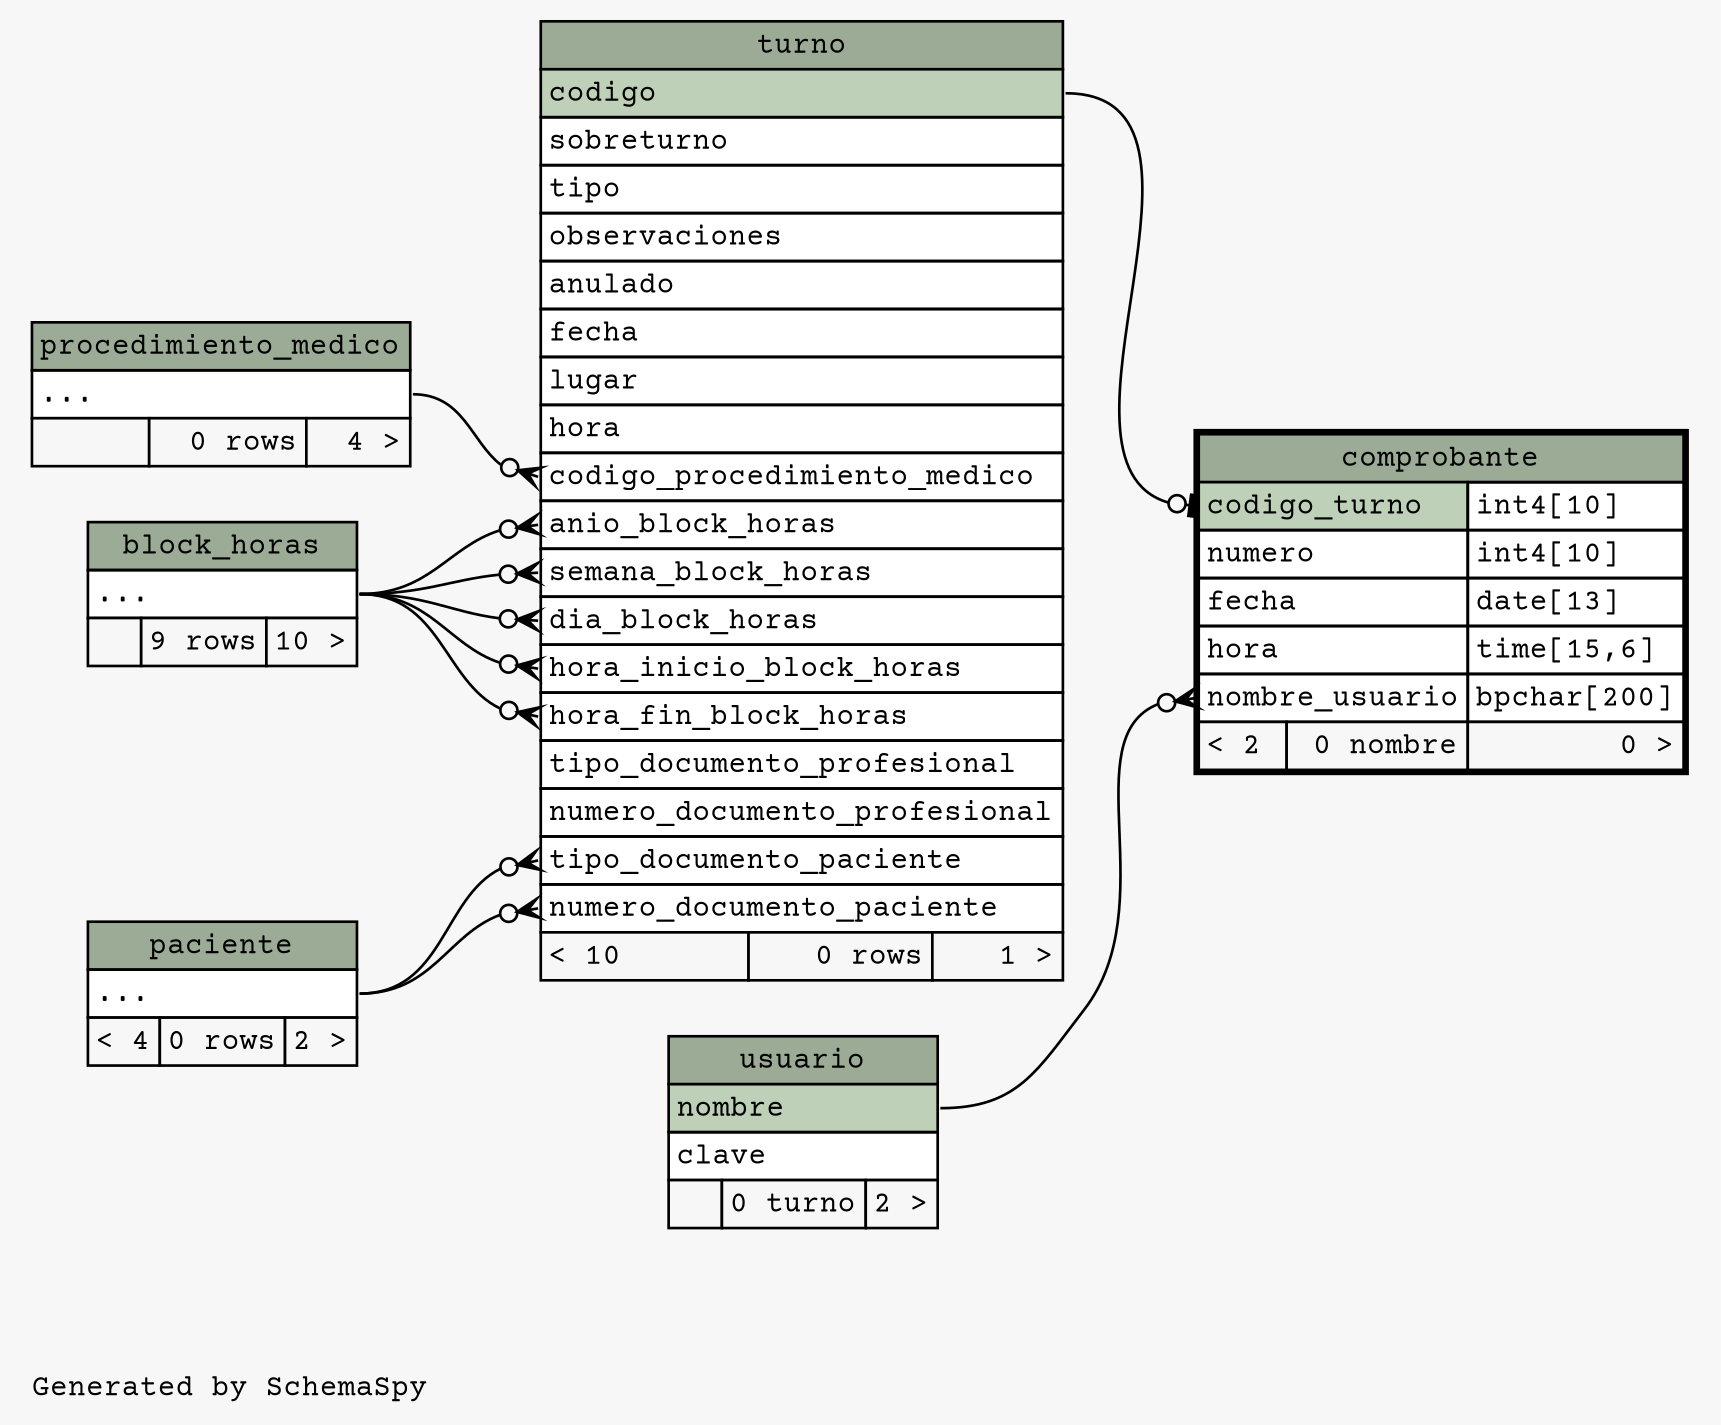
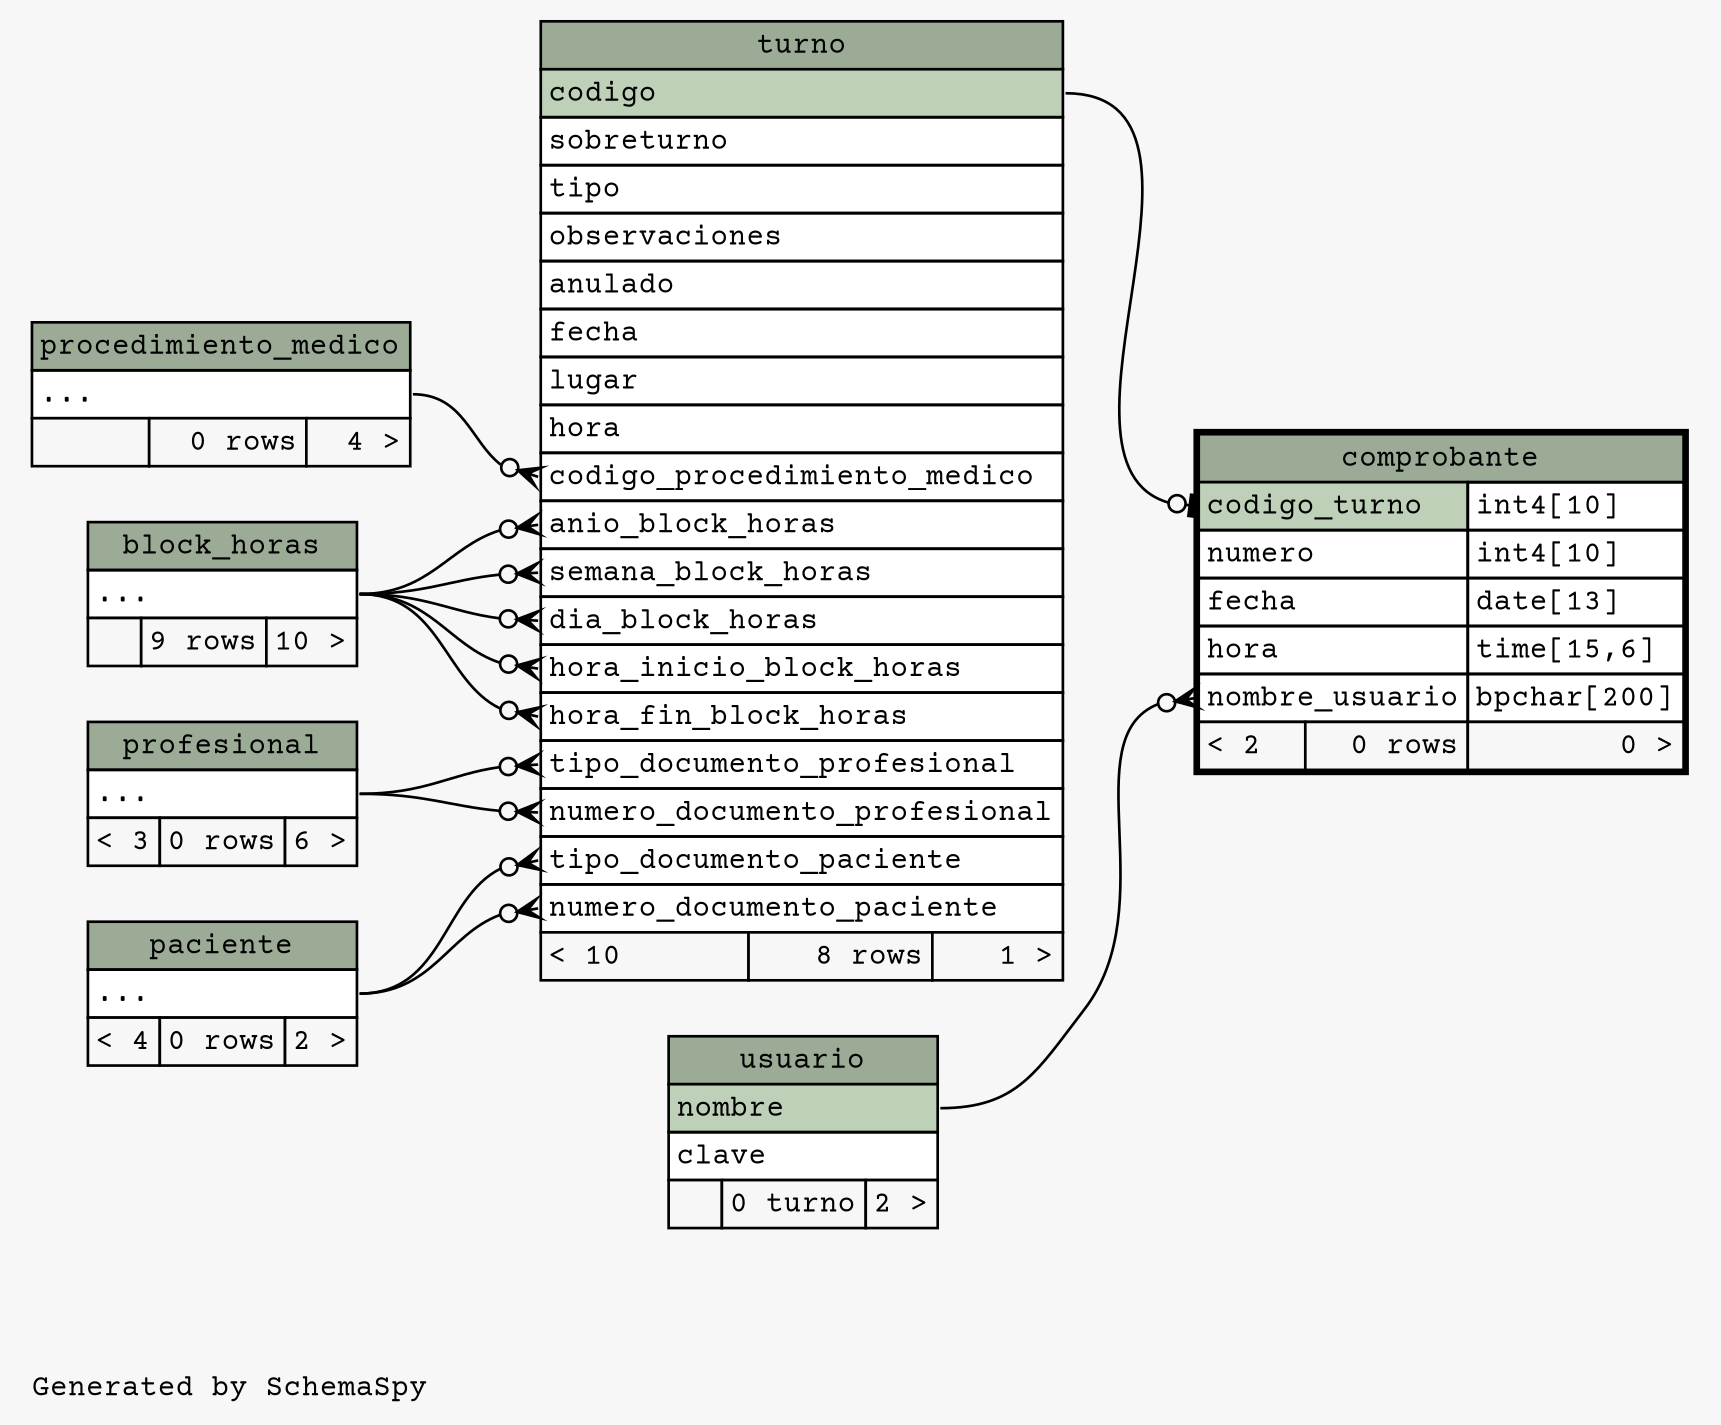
(1387, 745) -> (1405, 745)
none -> (221, 794)
(870, 955) -> (870, 955)
